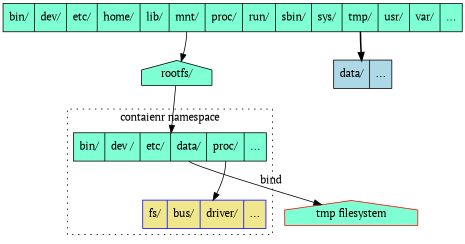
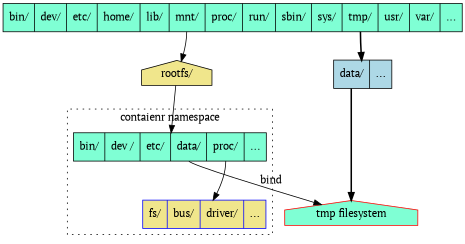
(177, 74) -> (177, 74)
none -> (351, 141)
